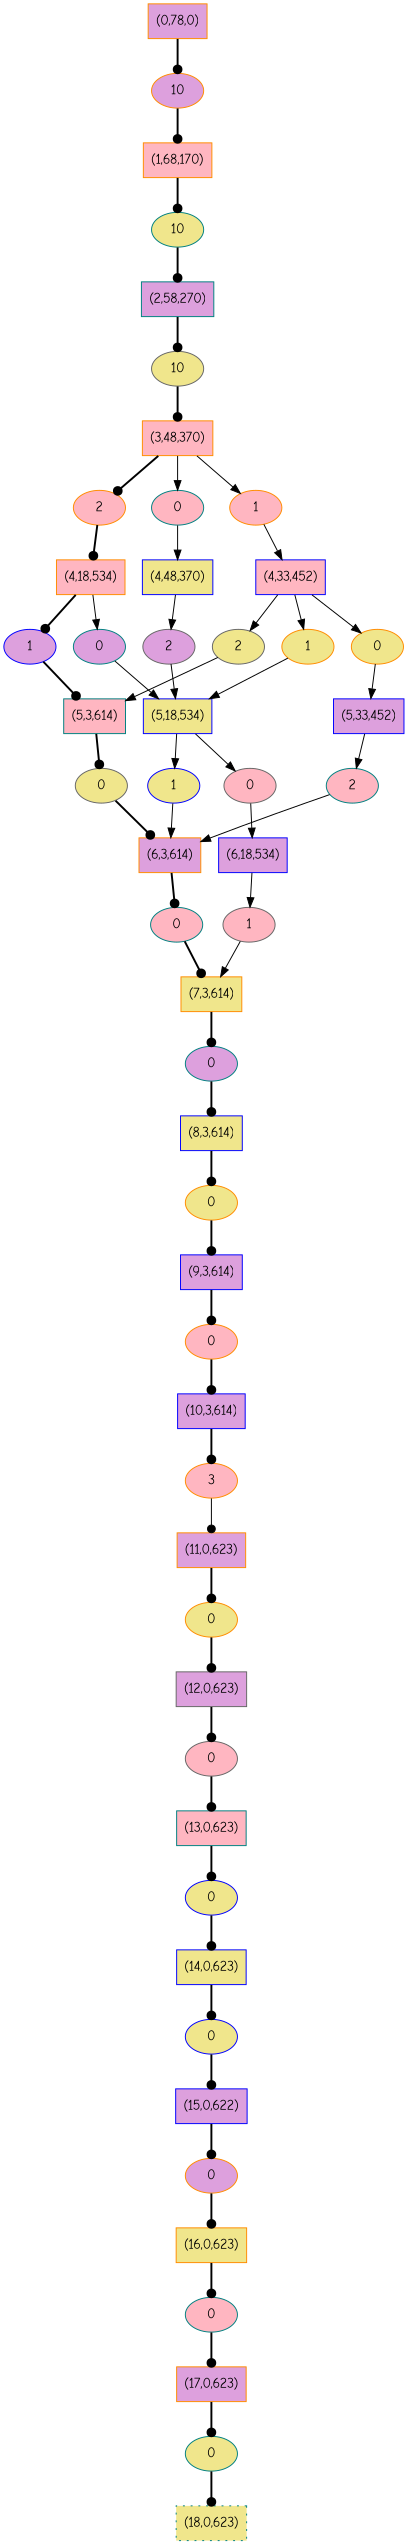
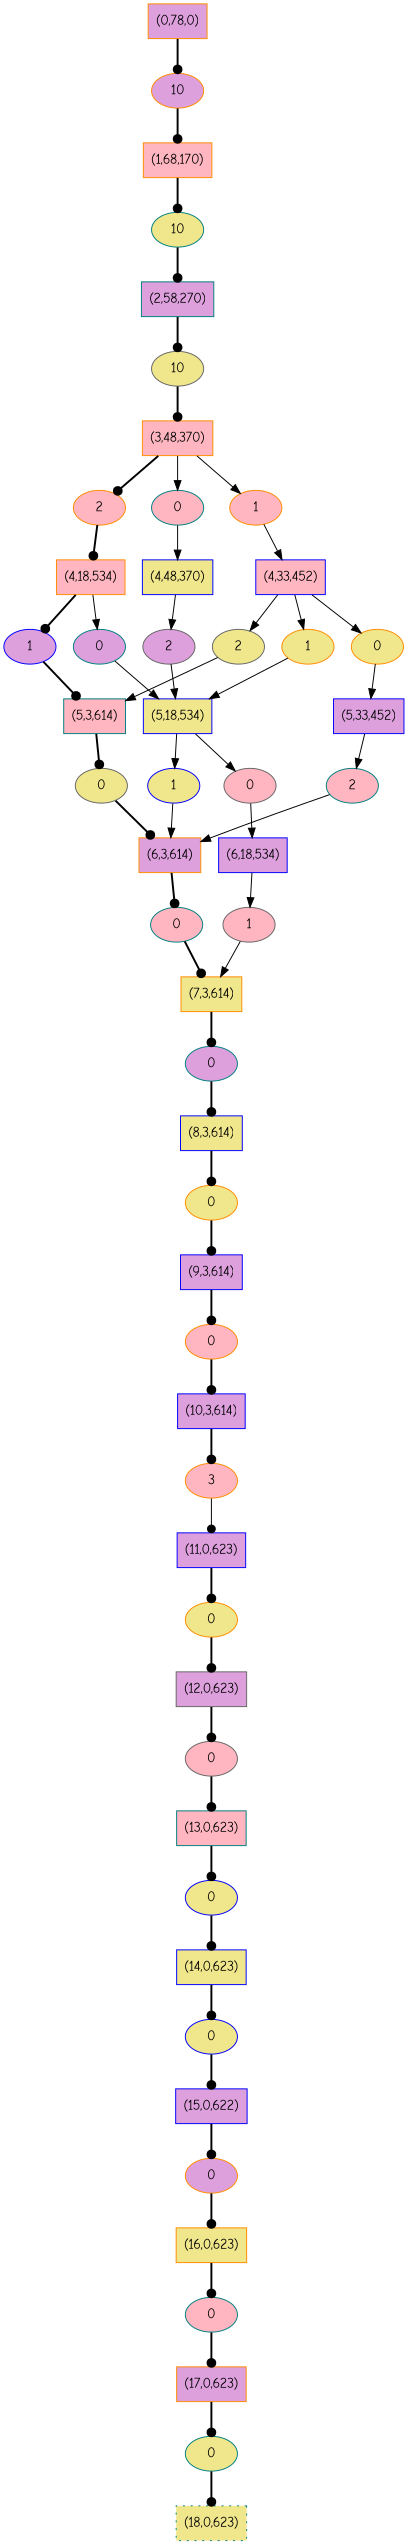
(211, 1550) -> (211, 1550)
